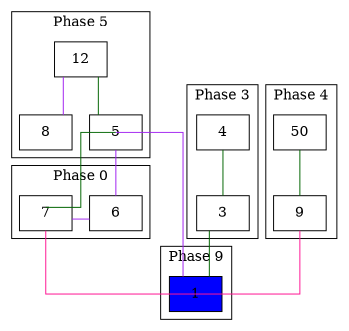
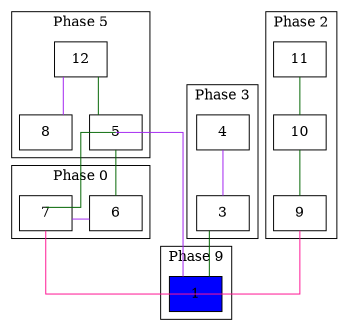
none -> (300, 59)
(301, 96) -> (301, 23)
(300, 132) -> (300, 132)
(116, 173) -> (116, 173)
(223, 173) -> (223, 173)
